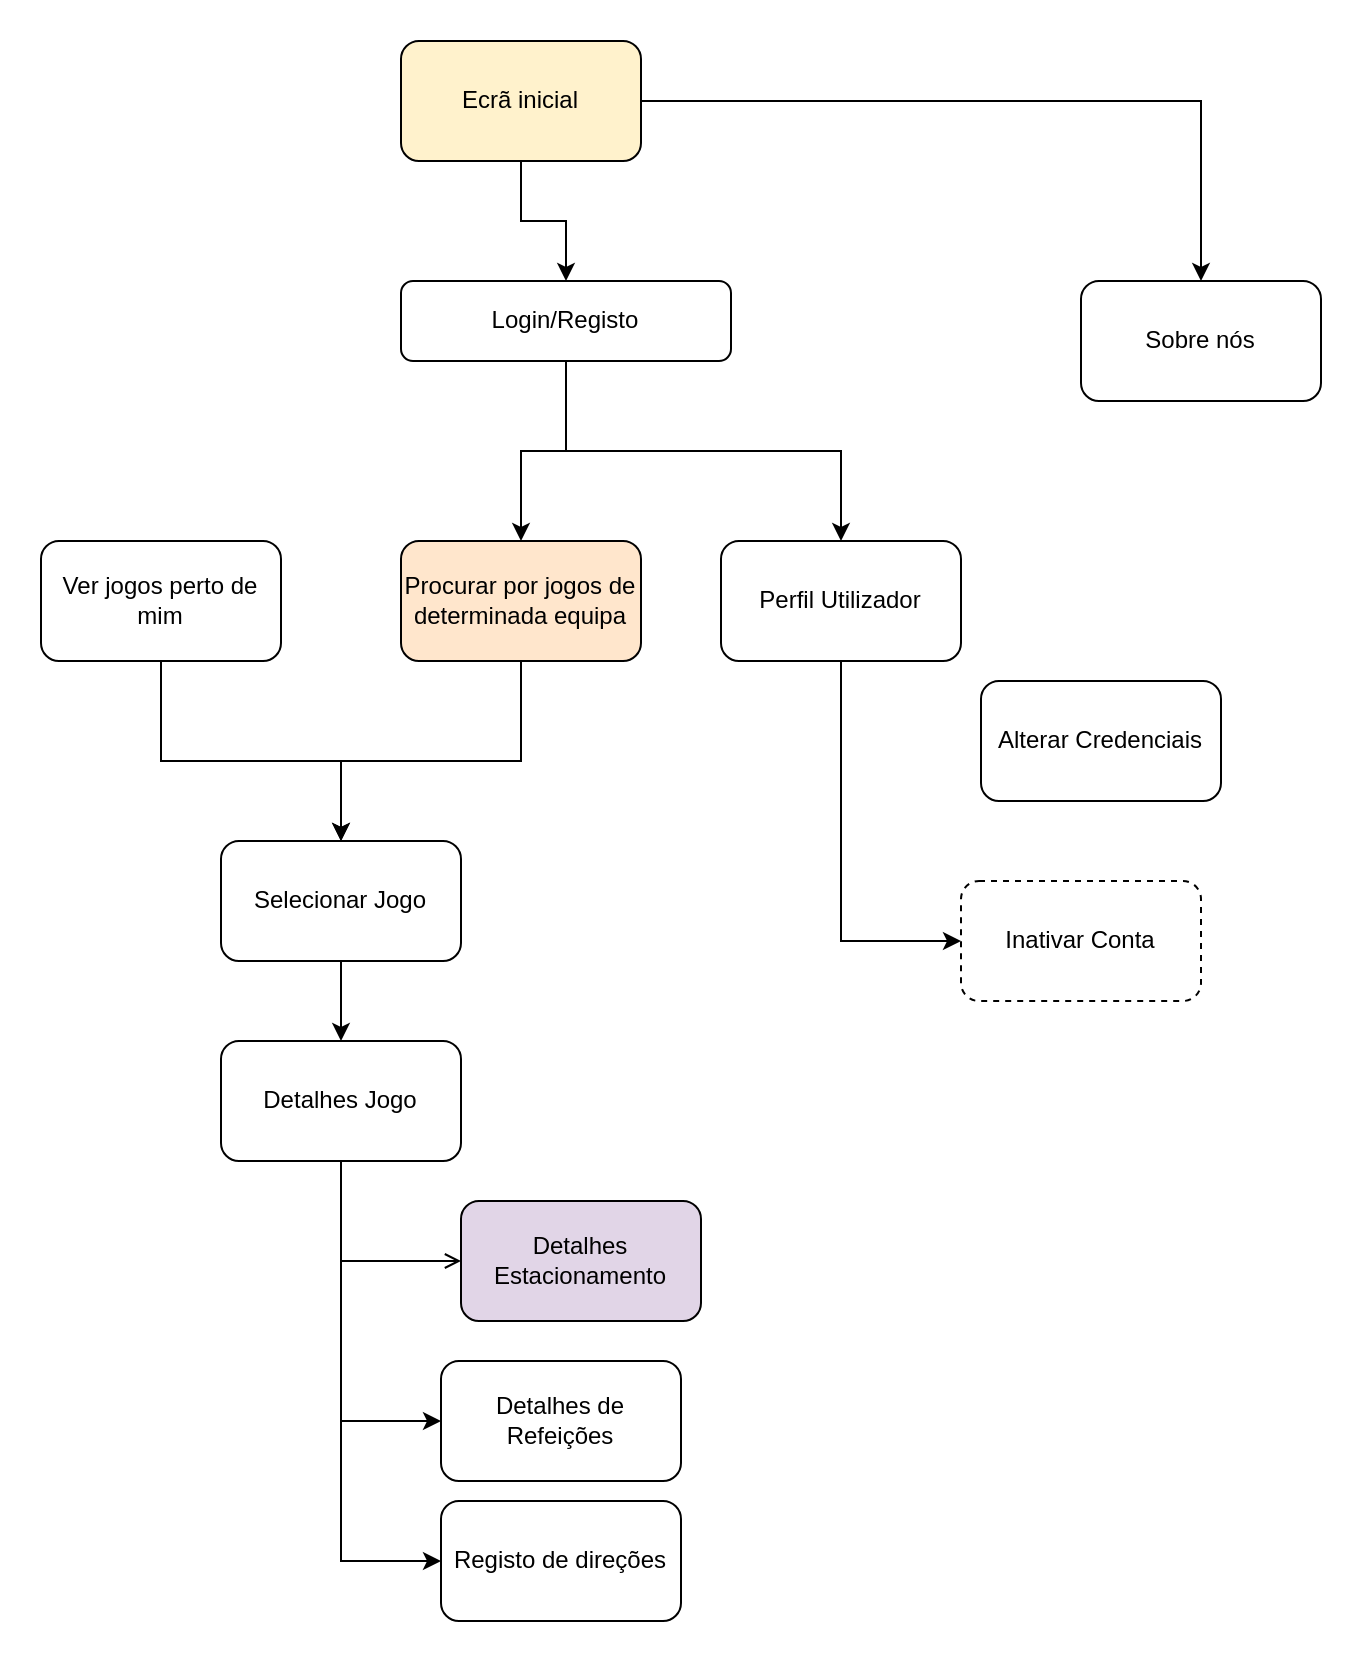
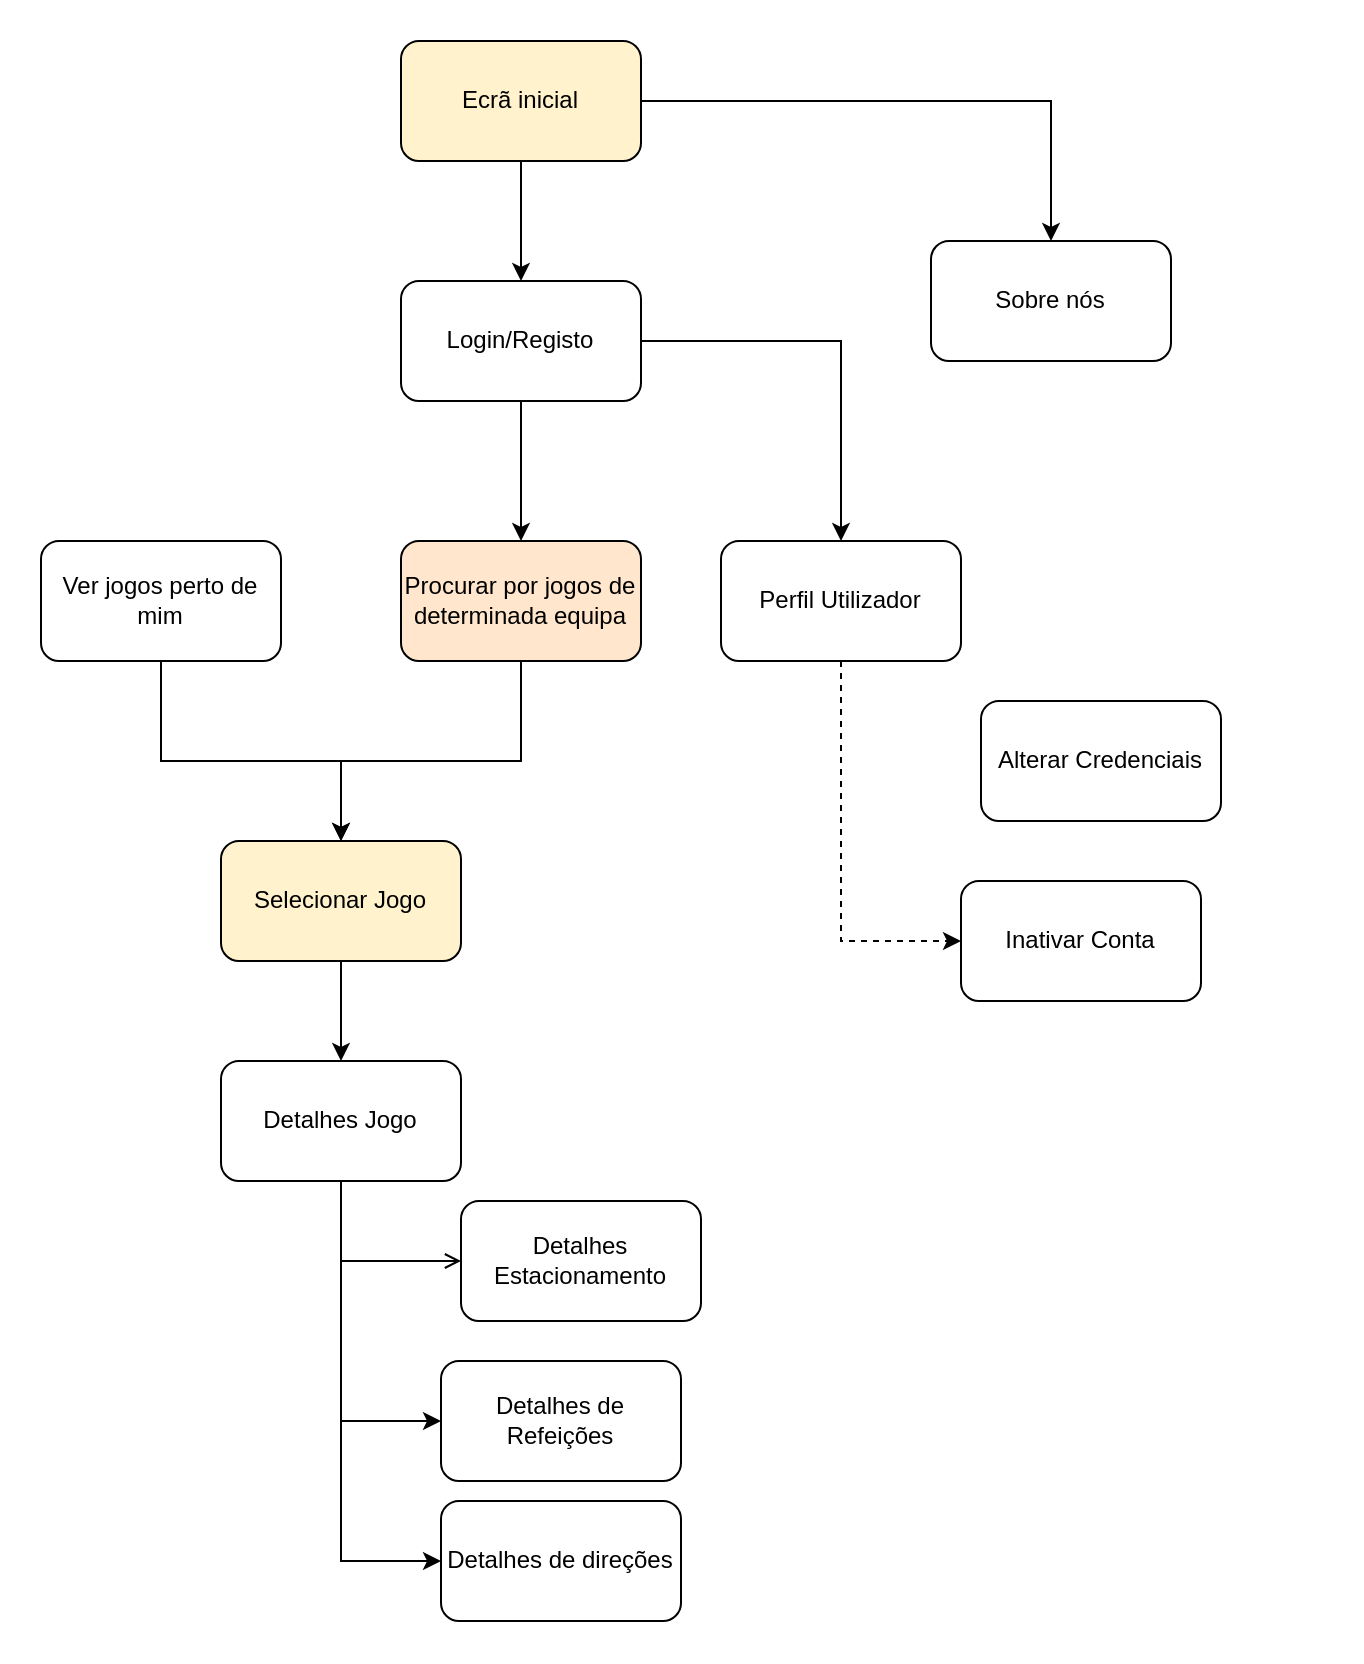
(566, 321) -> (521, 341)
(1201, 341) -> (1051, 301)
(1101, 741) -> (1101, 761)
(841, 854) -> (841, 854)
(341, 901) -> (341, 901)
(1081, 941) -> (1081, 941)
(341, 1101) -> (341, 1121)
(581, 1261) -> (581, 1261)
(561, 1561) -> (561, 1561)
